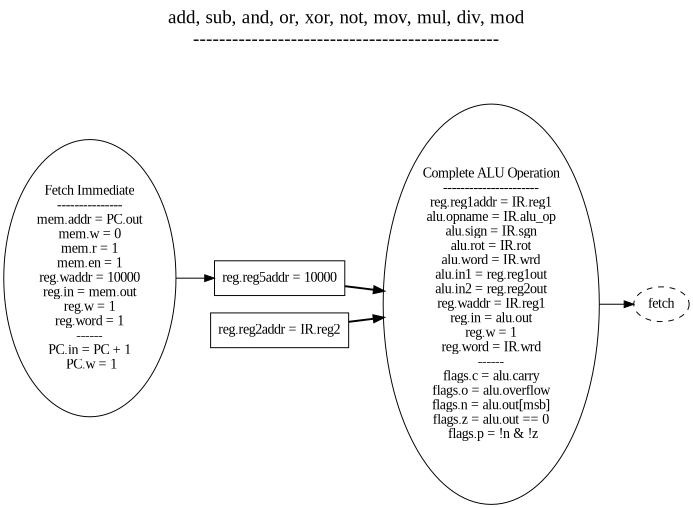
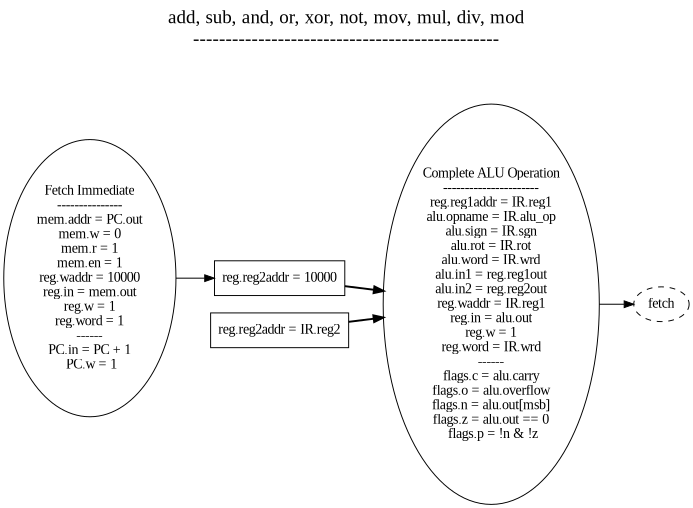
(280, 278) -> (280, 278)
